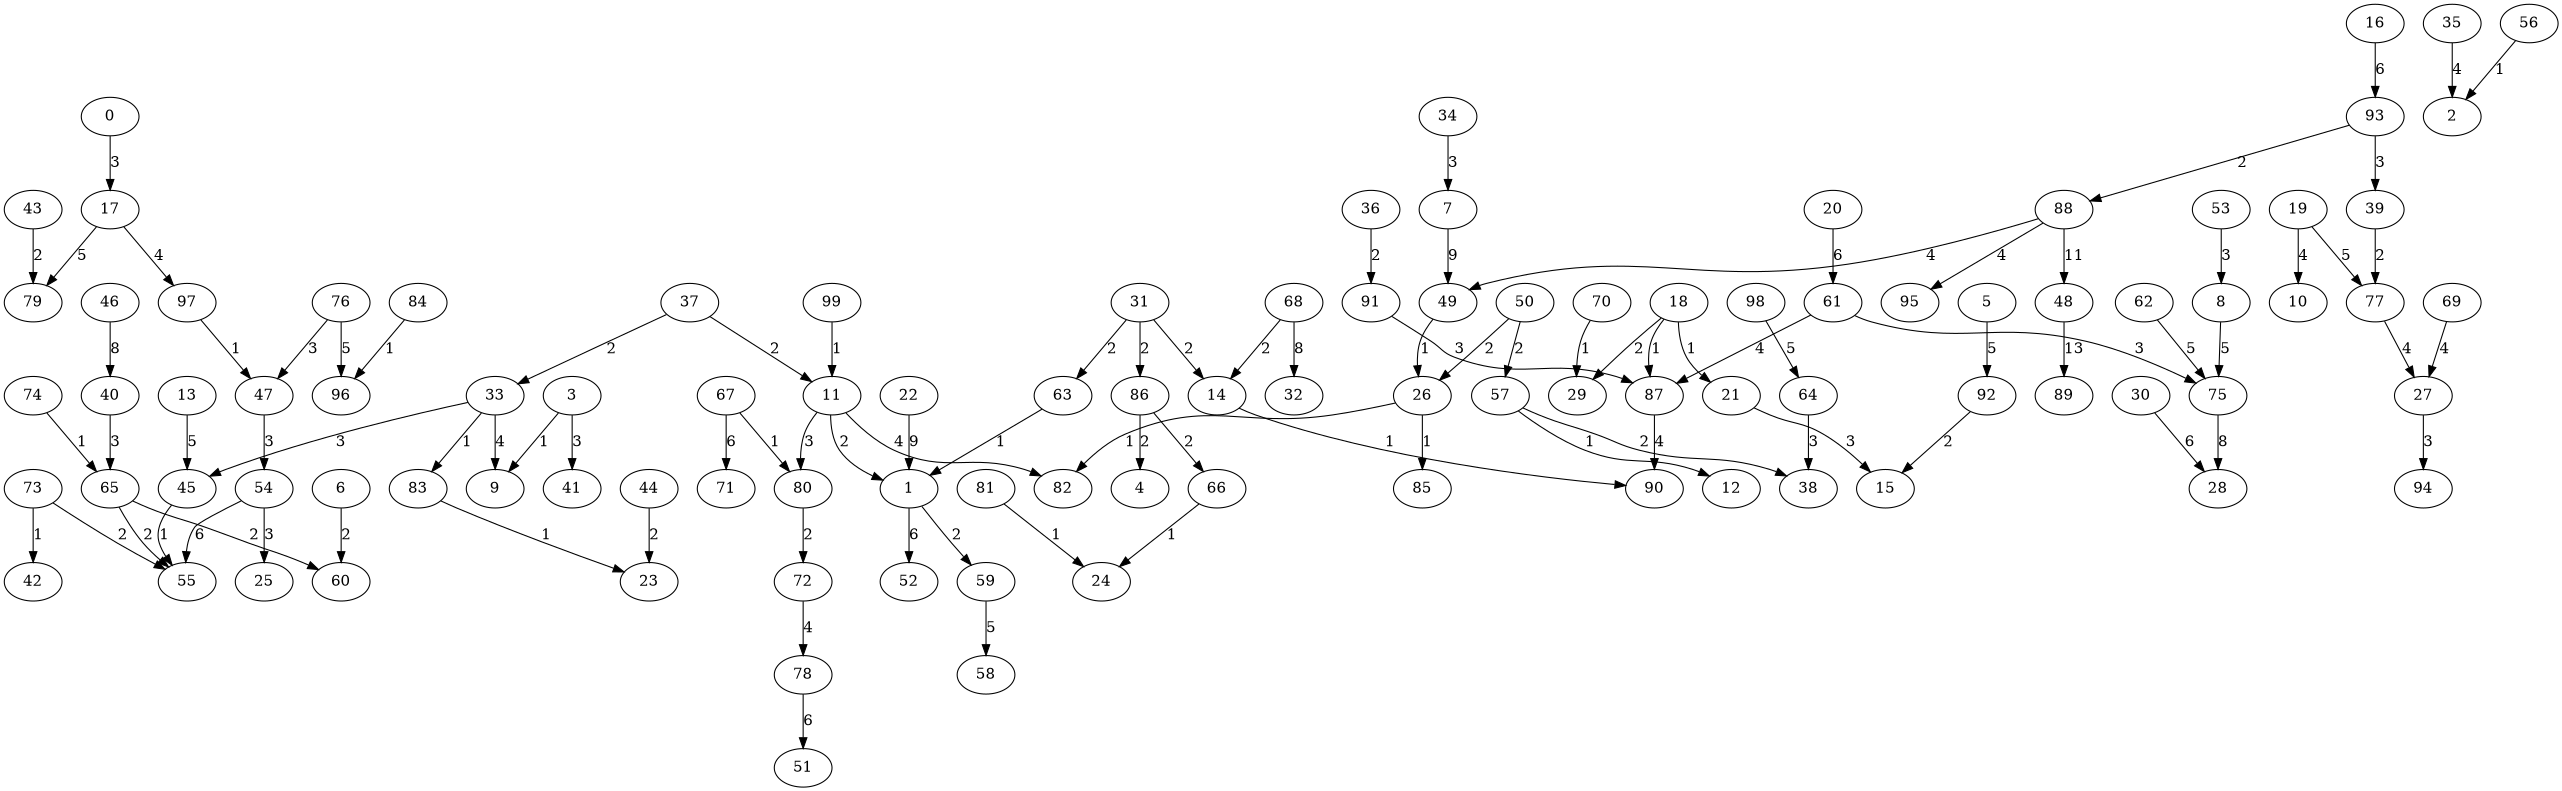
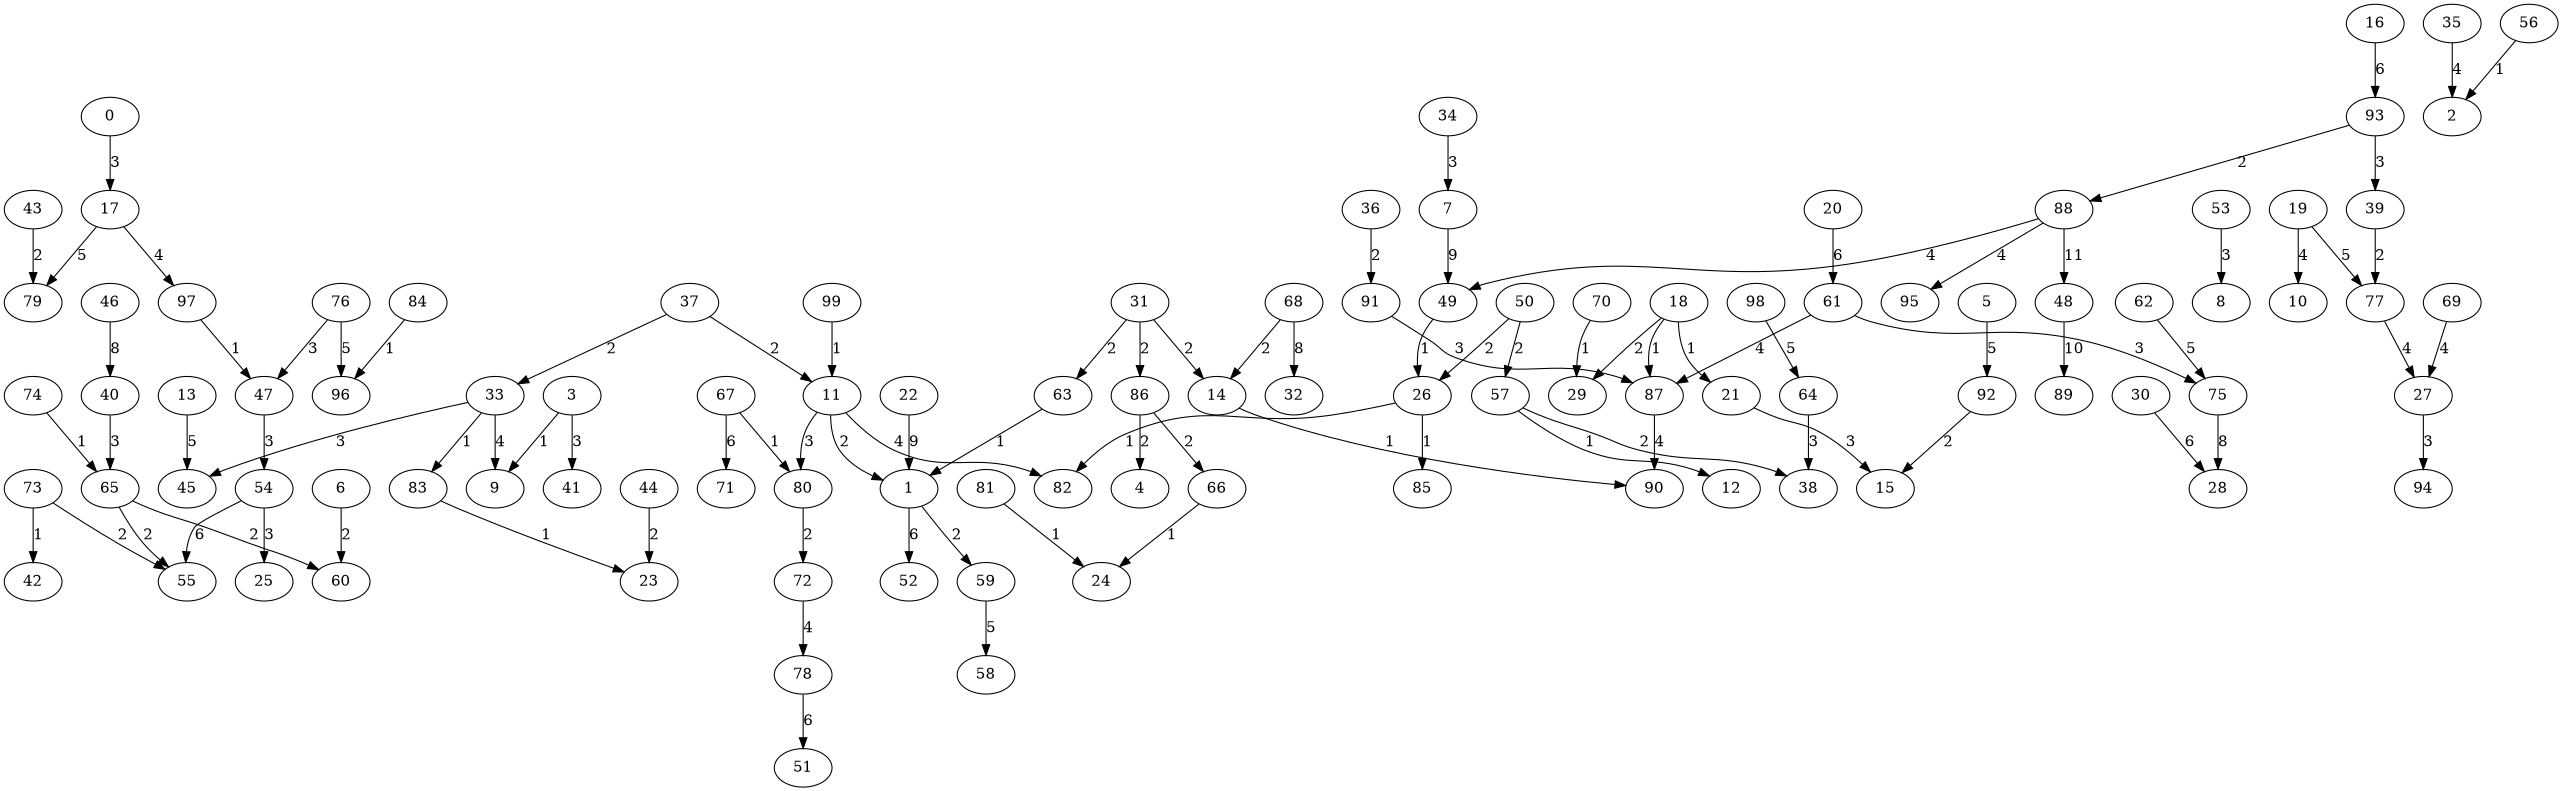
(2220, 344) -> none
(2074, 349) -> (2074, 349)
(159, 530) -> none
